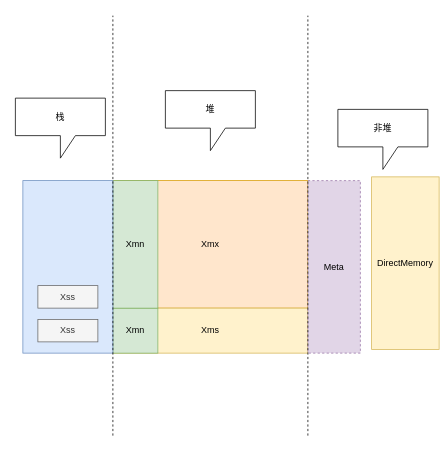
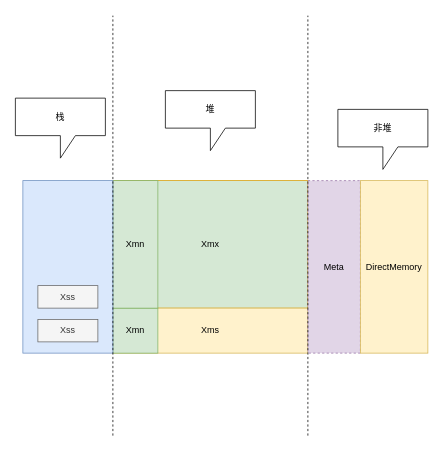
(210, 244) -> (210, 244)
(405, 263) -> (394, 267)
